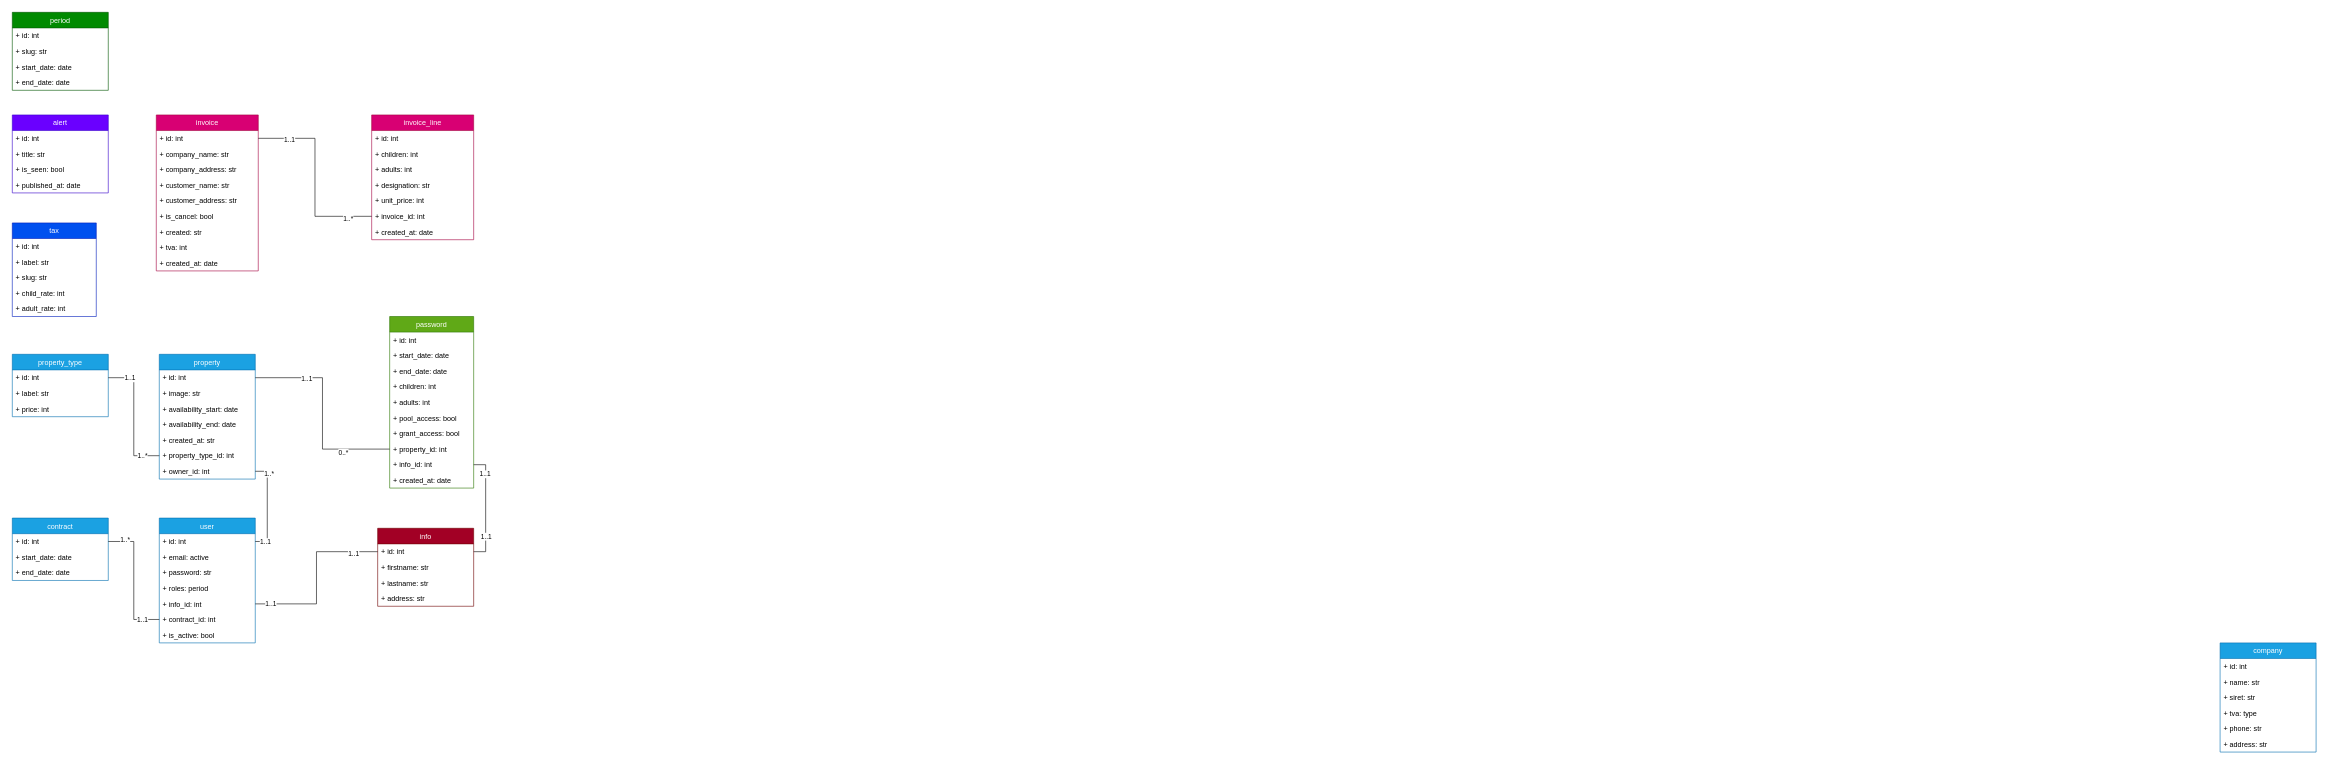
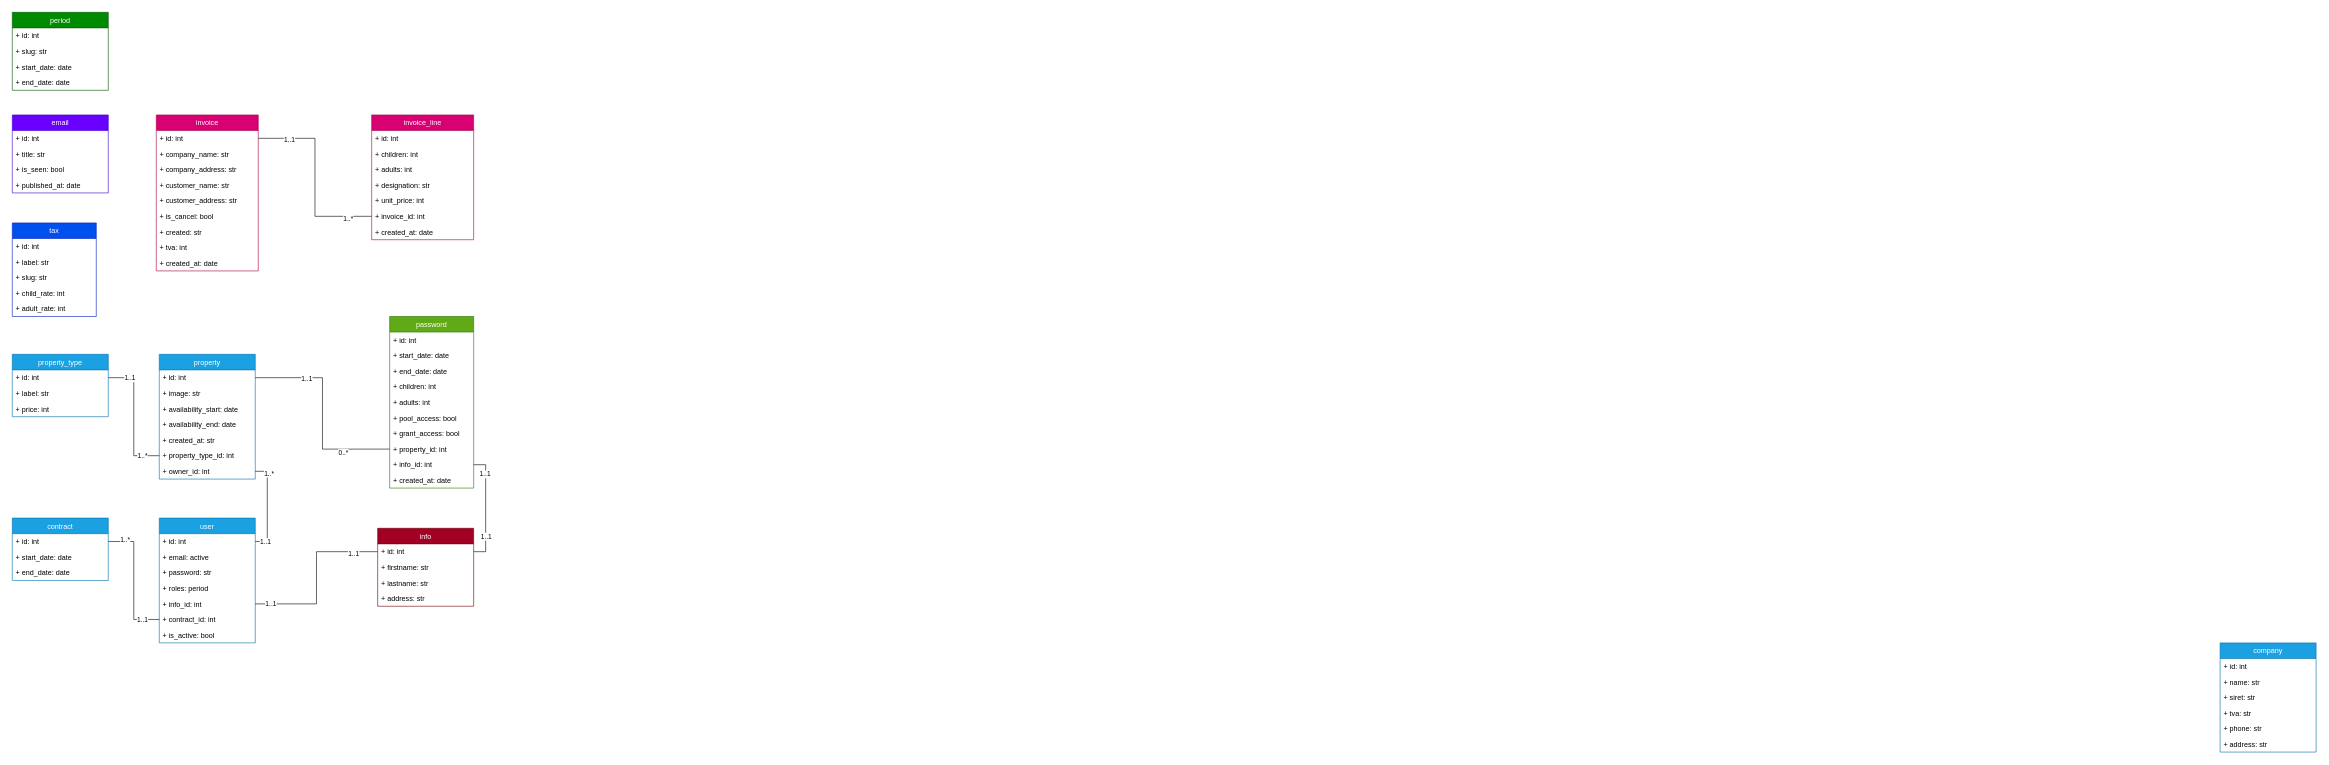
(60, 123) -> (60, 123)
(2243, 713) -> (2241, 713)
